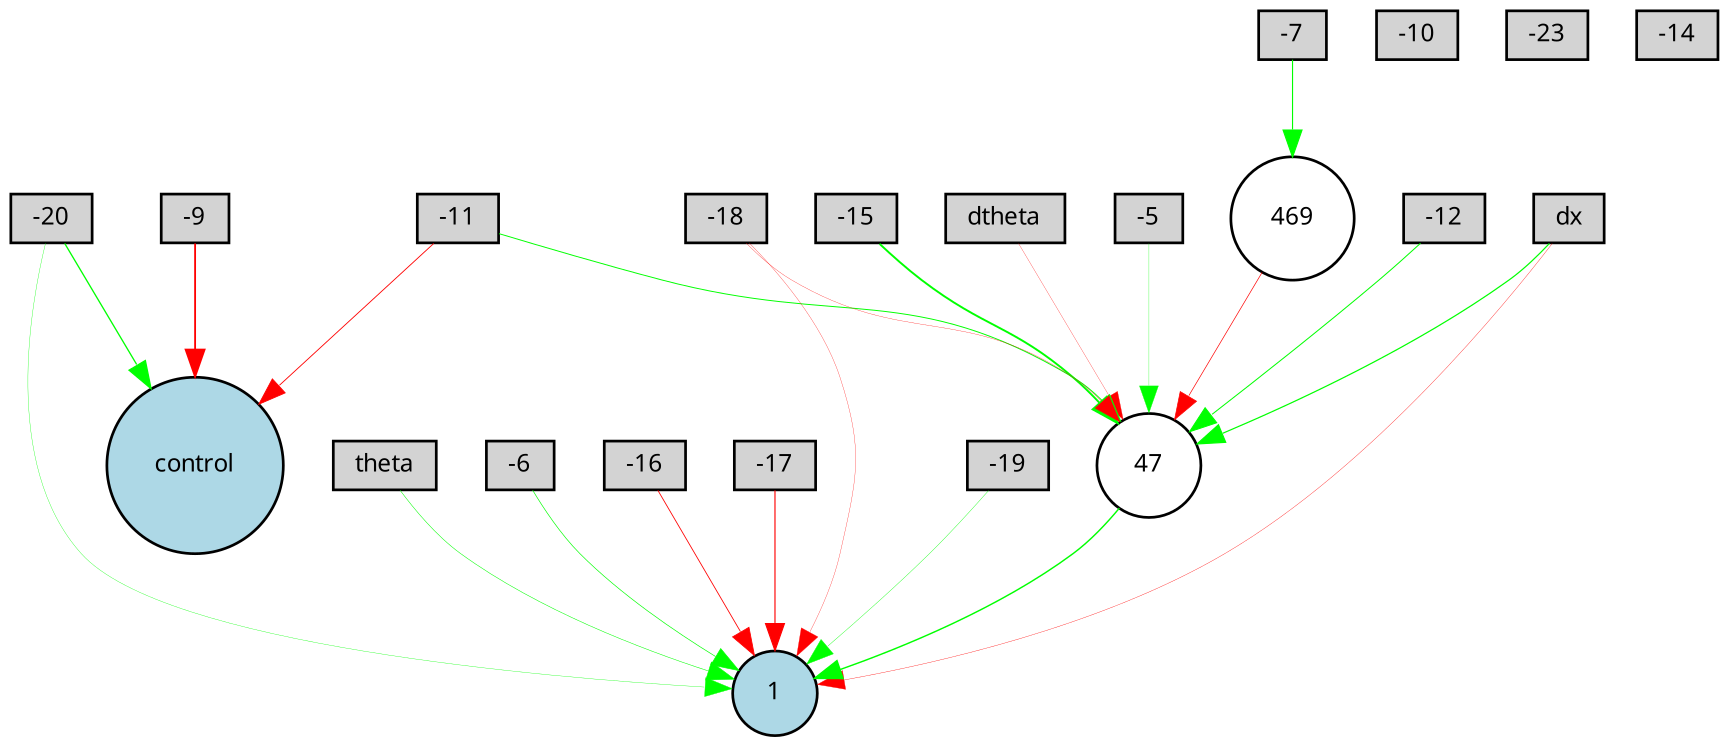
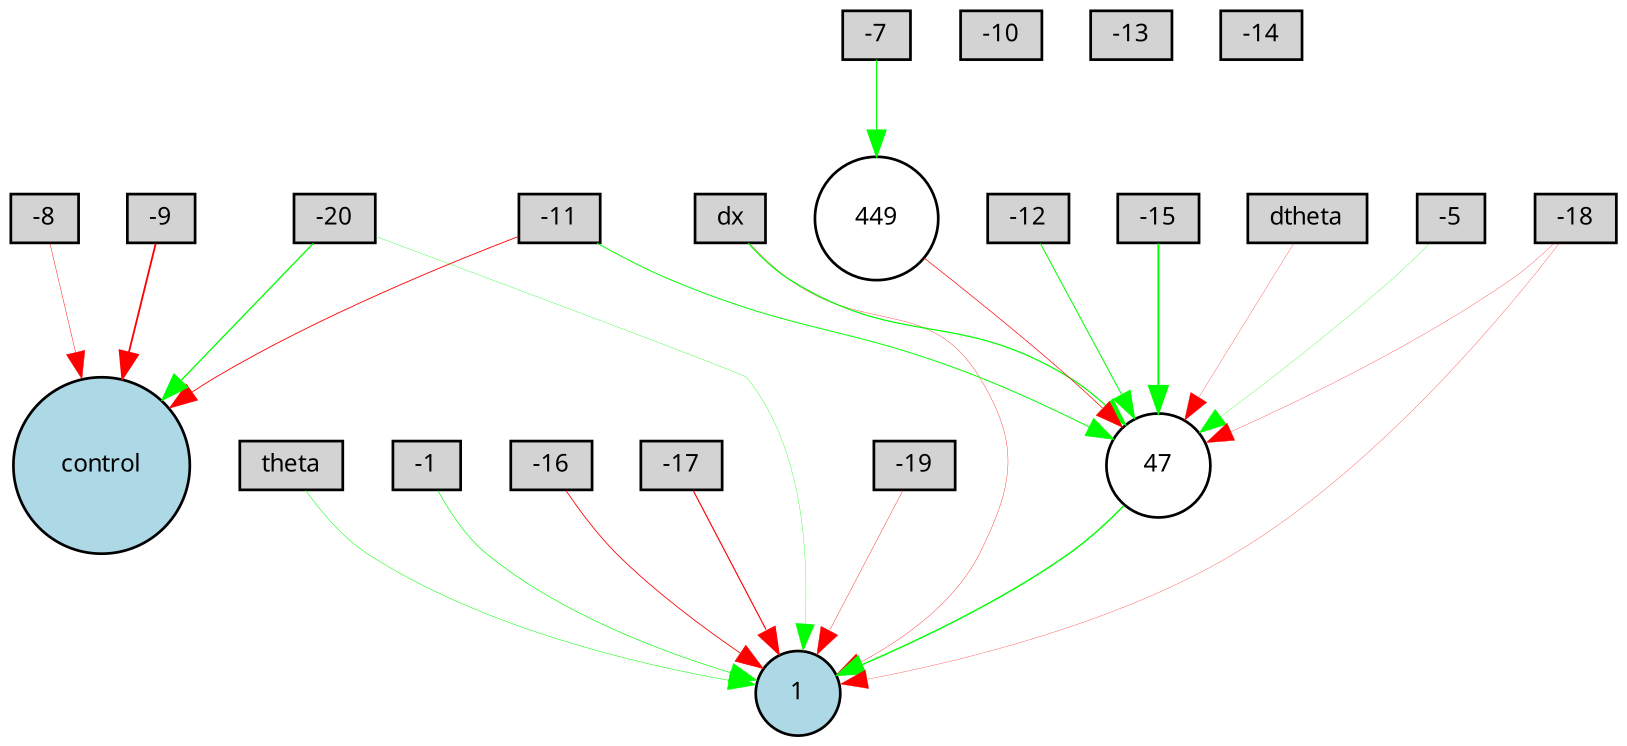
(1547, 35) -> (1131, 35)
none -> (45, 218)
(1293, 218) -> (877, 218)
(520, 465) -> (427, 465)
(911, 571) -> (866, 560)
